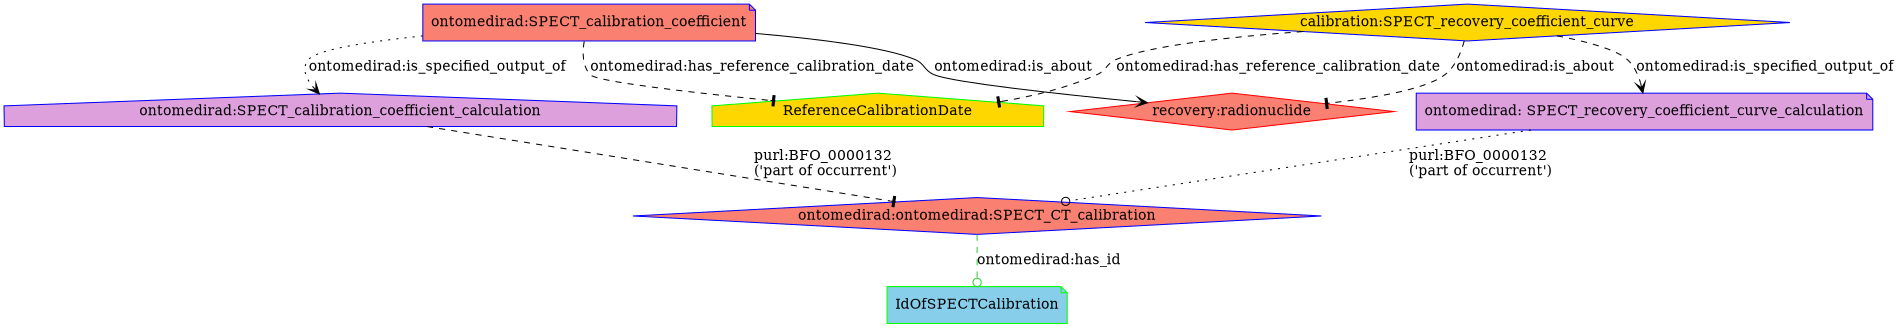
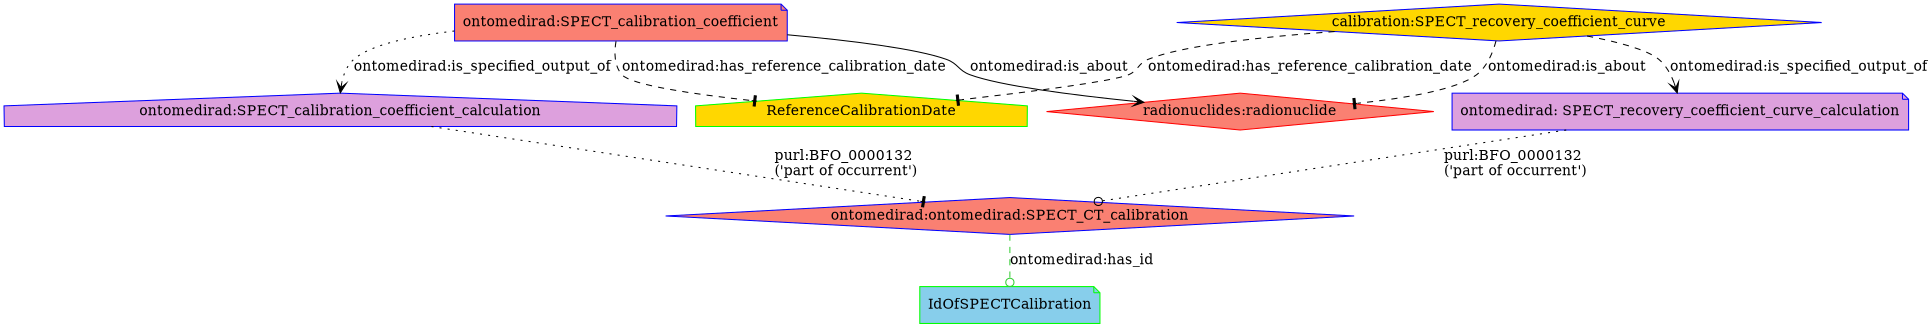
(1232, 112) -> (1240, 112)
(659, 164) -> (676, 164)
